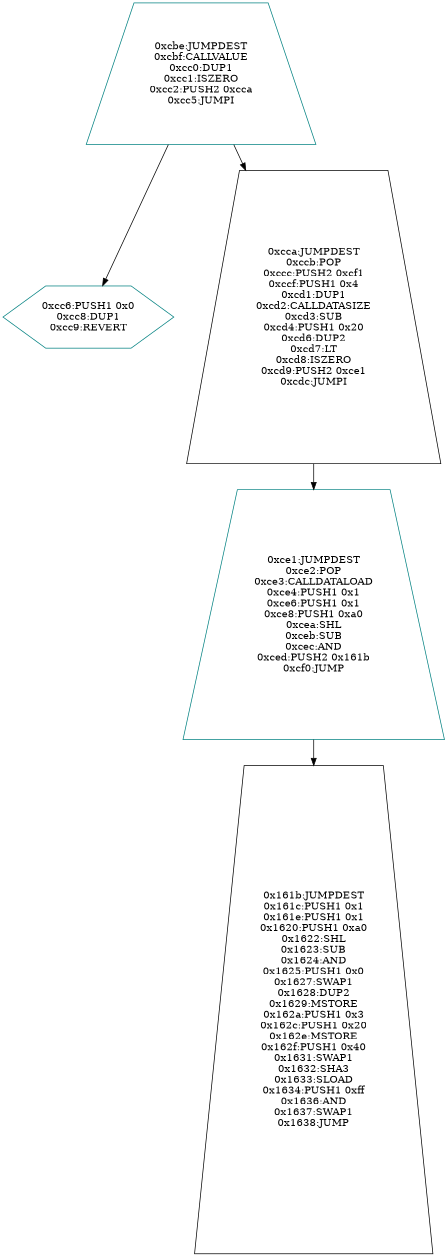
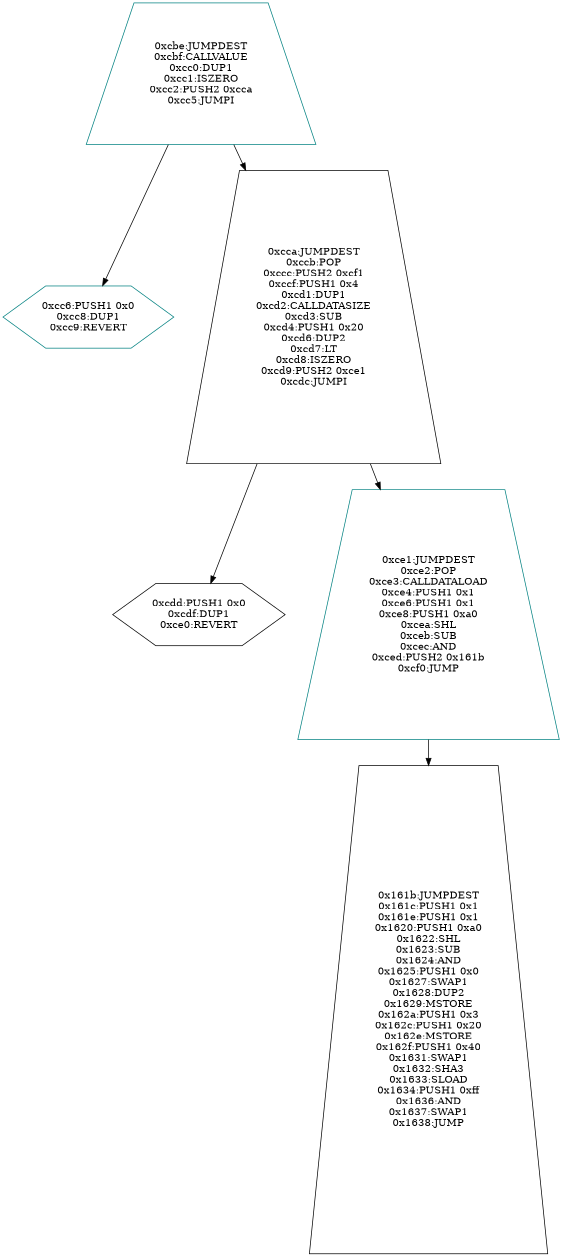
none -> (199, 615)
